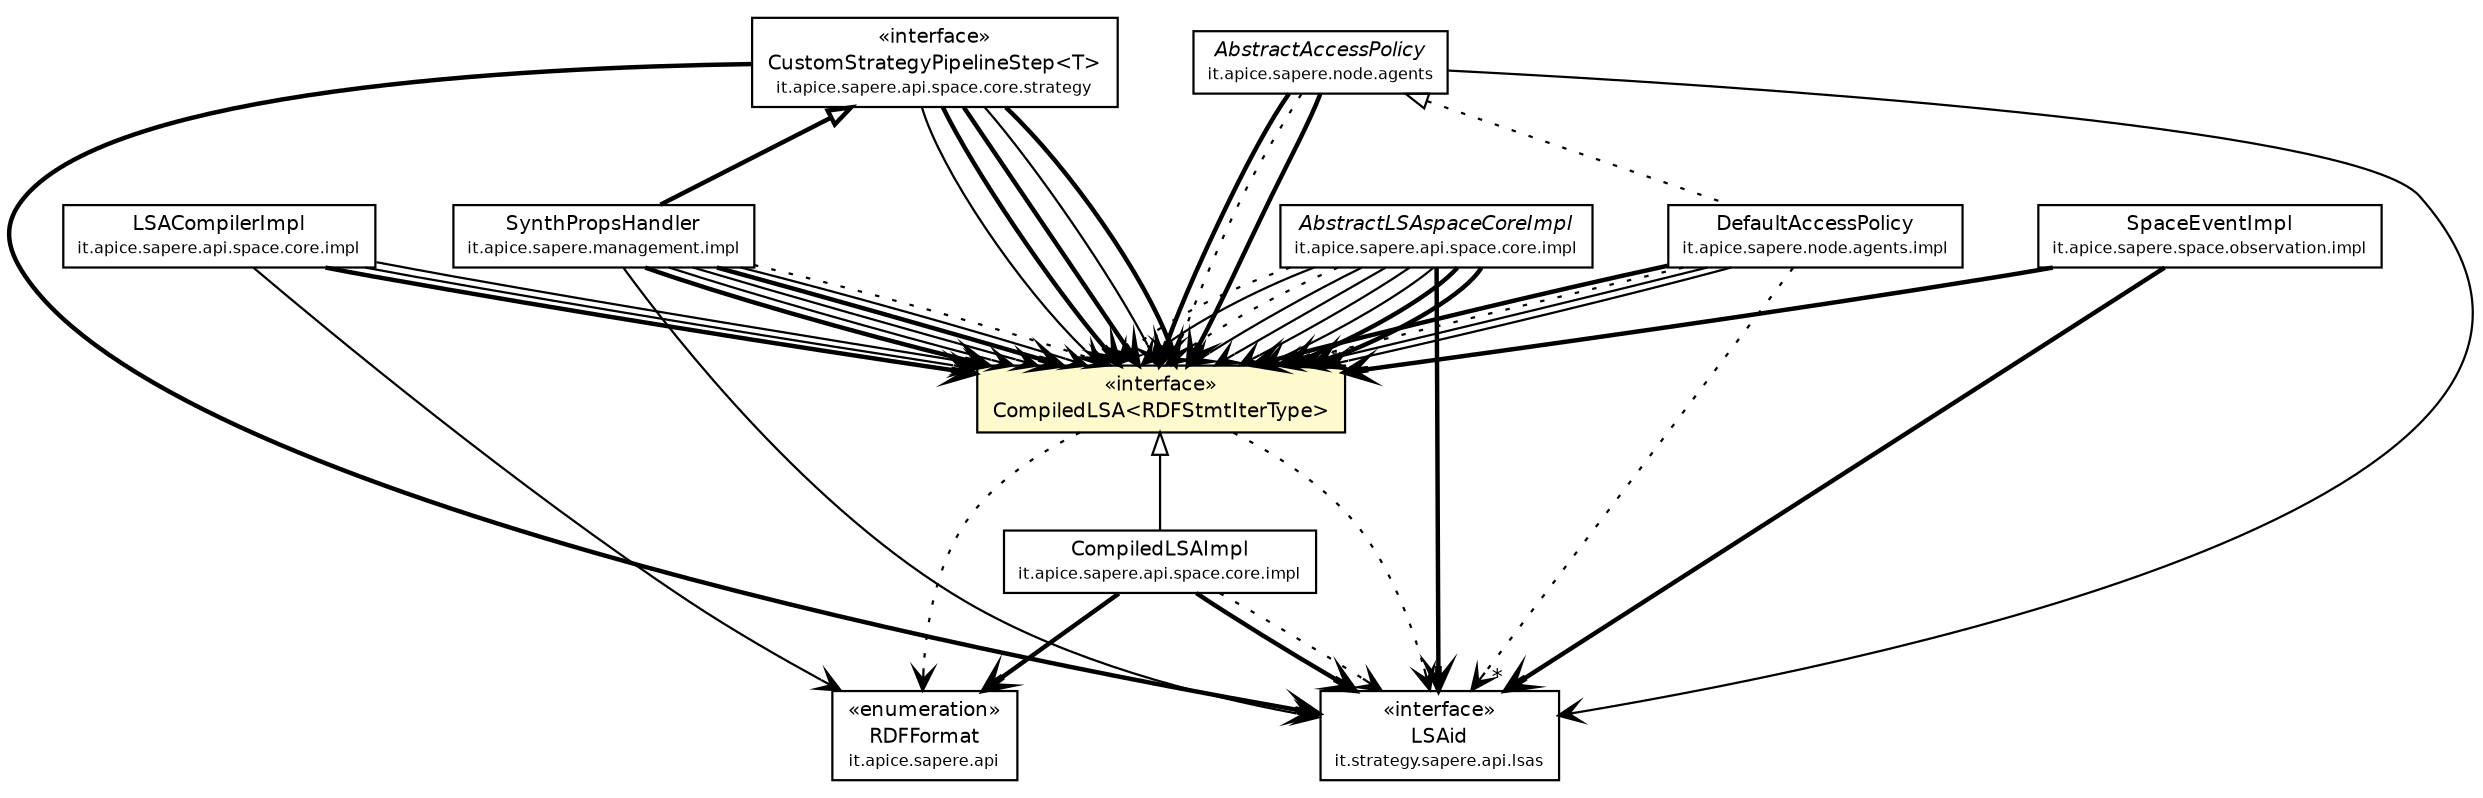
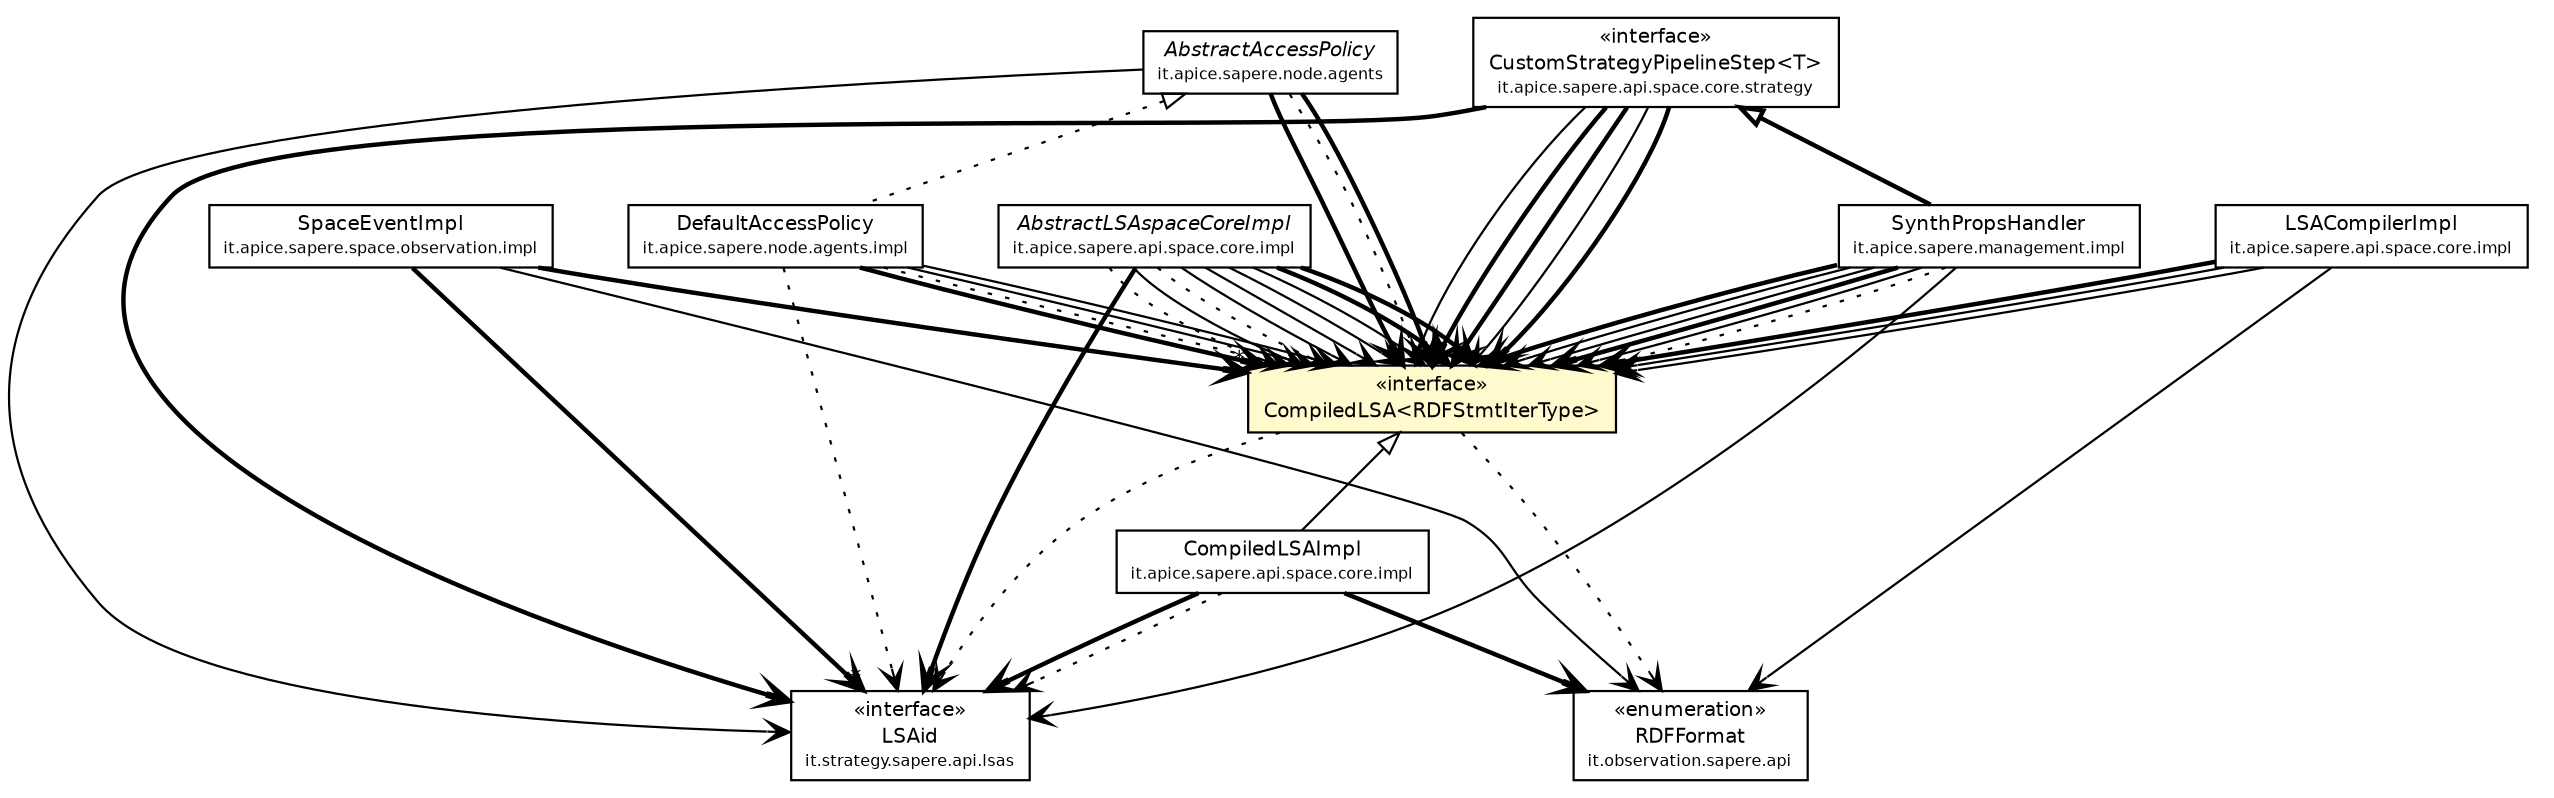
none -> (1091, 416)
(925, 761) -> (1691, 761)
